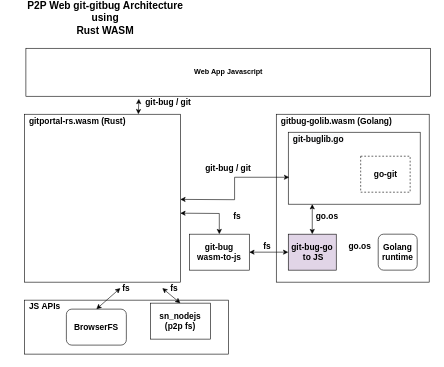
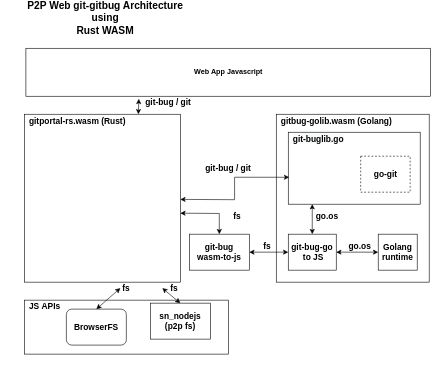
(312, 252) -> (312, 252)
none -> (373, 252)
(398, 252) -> (398, 252)
